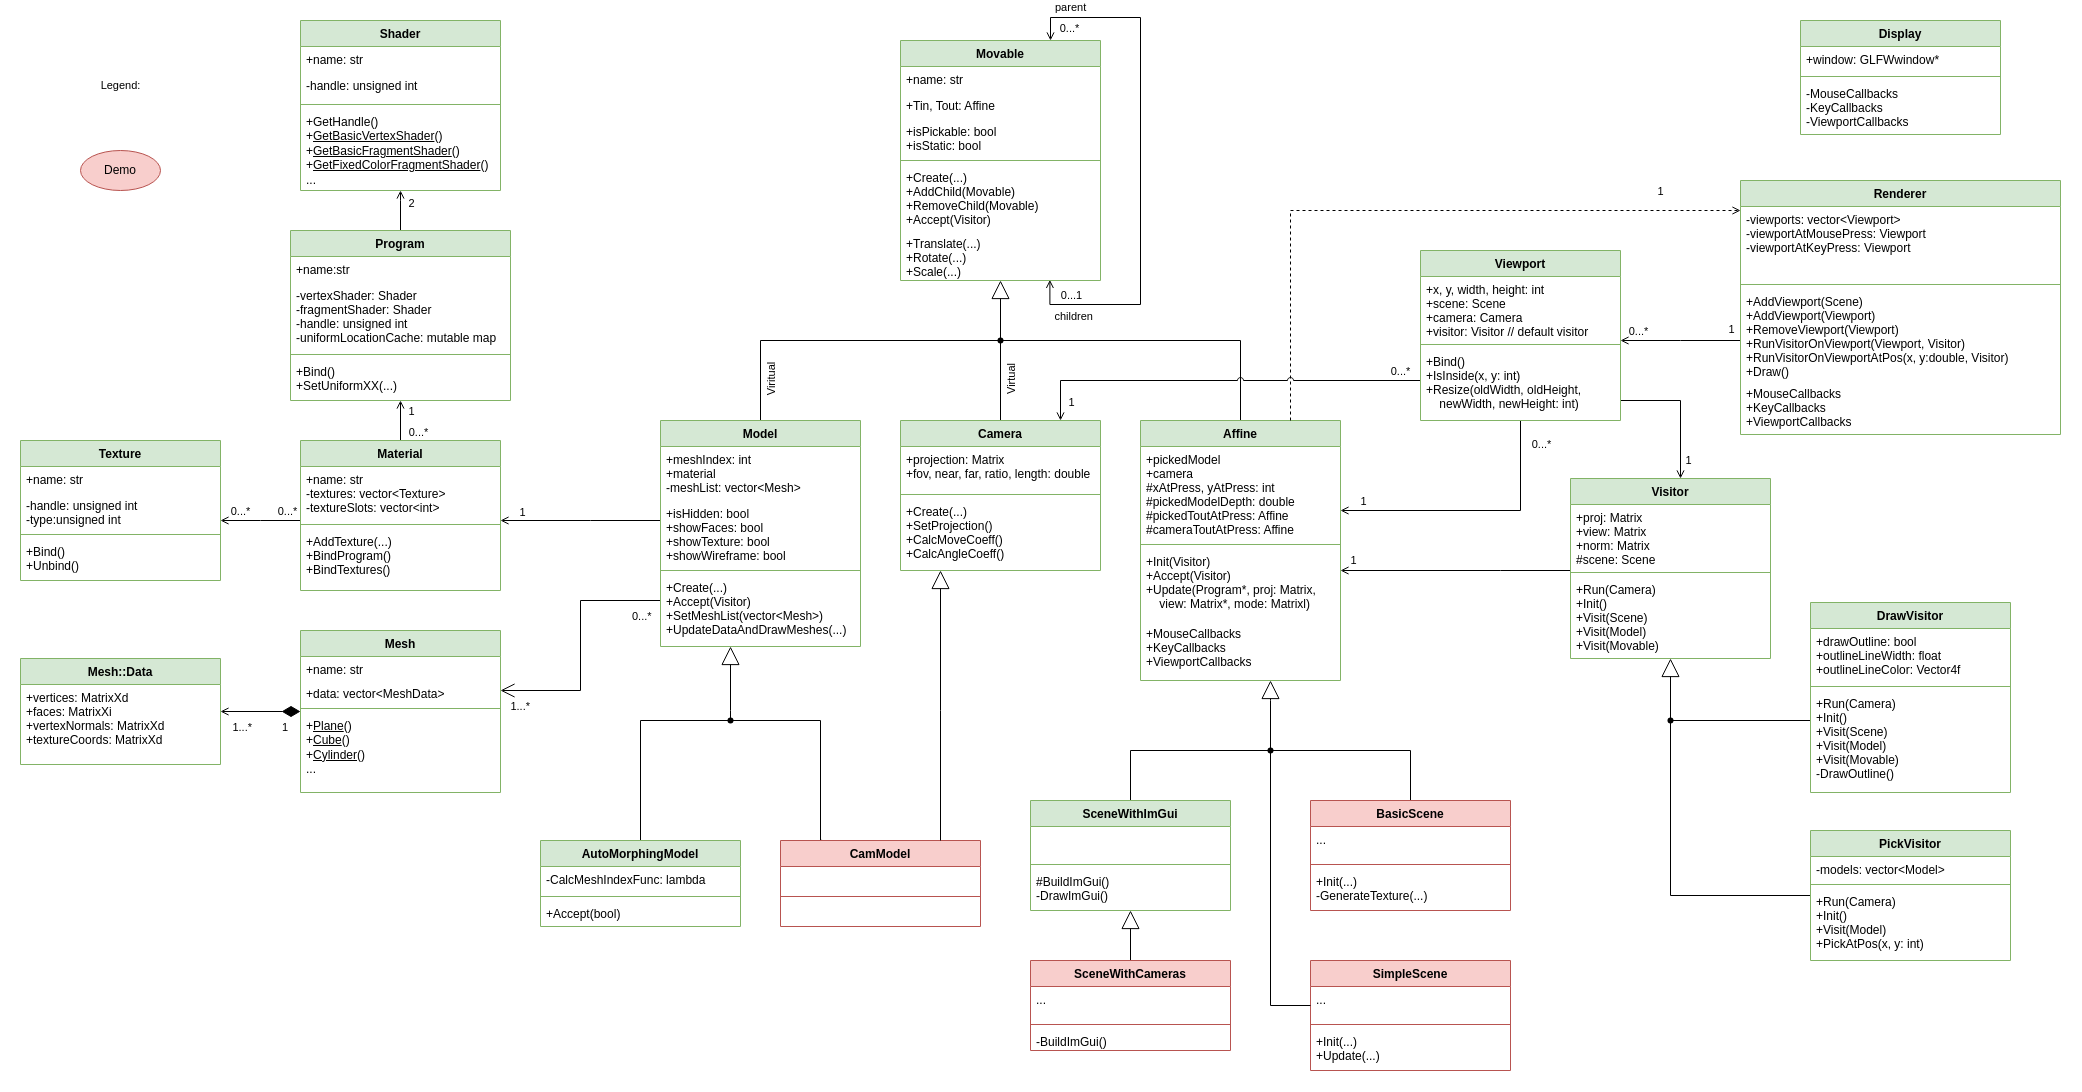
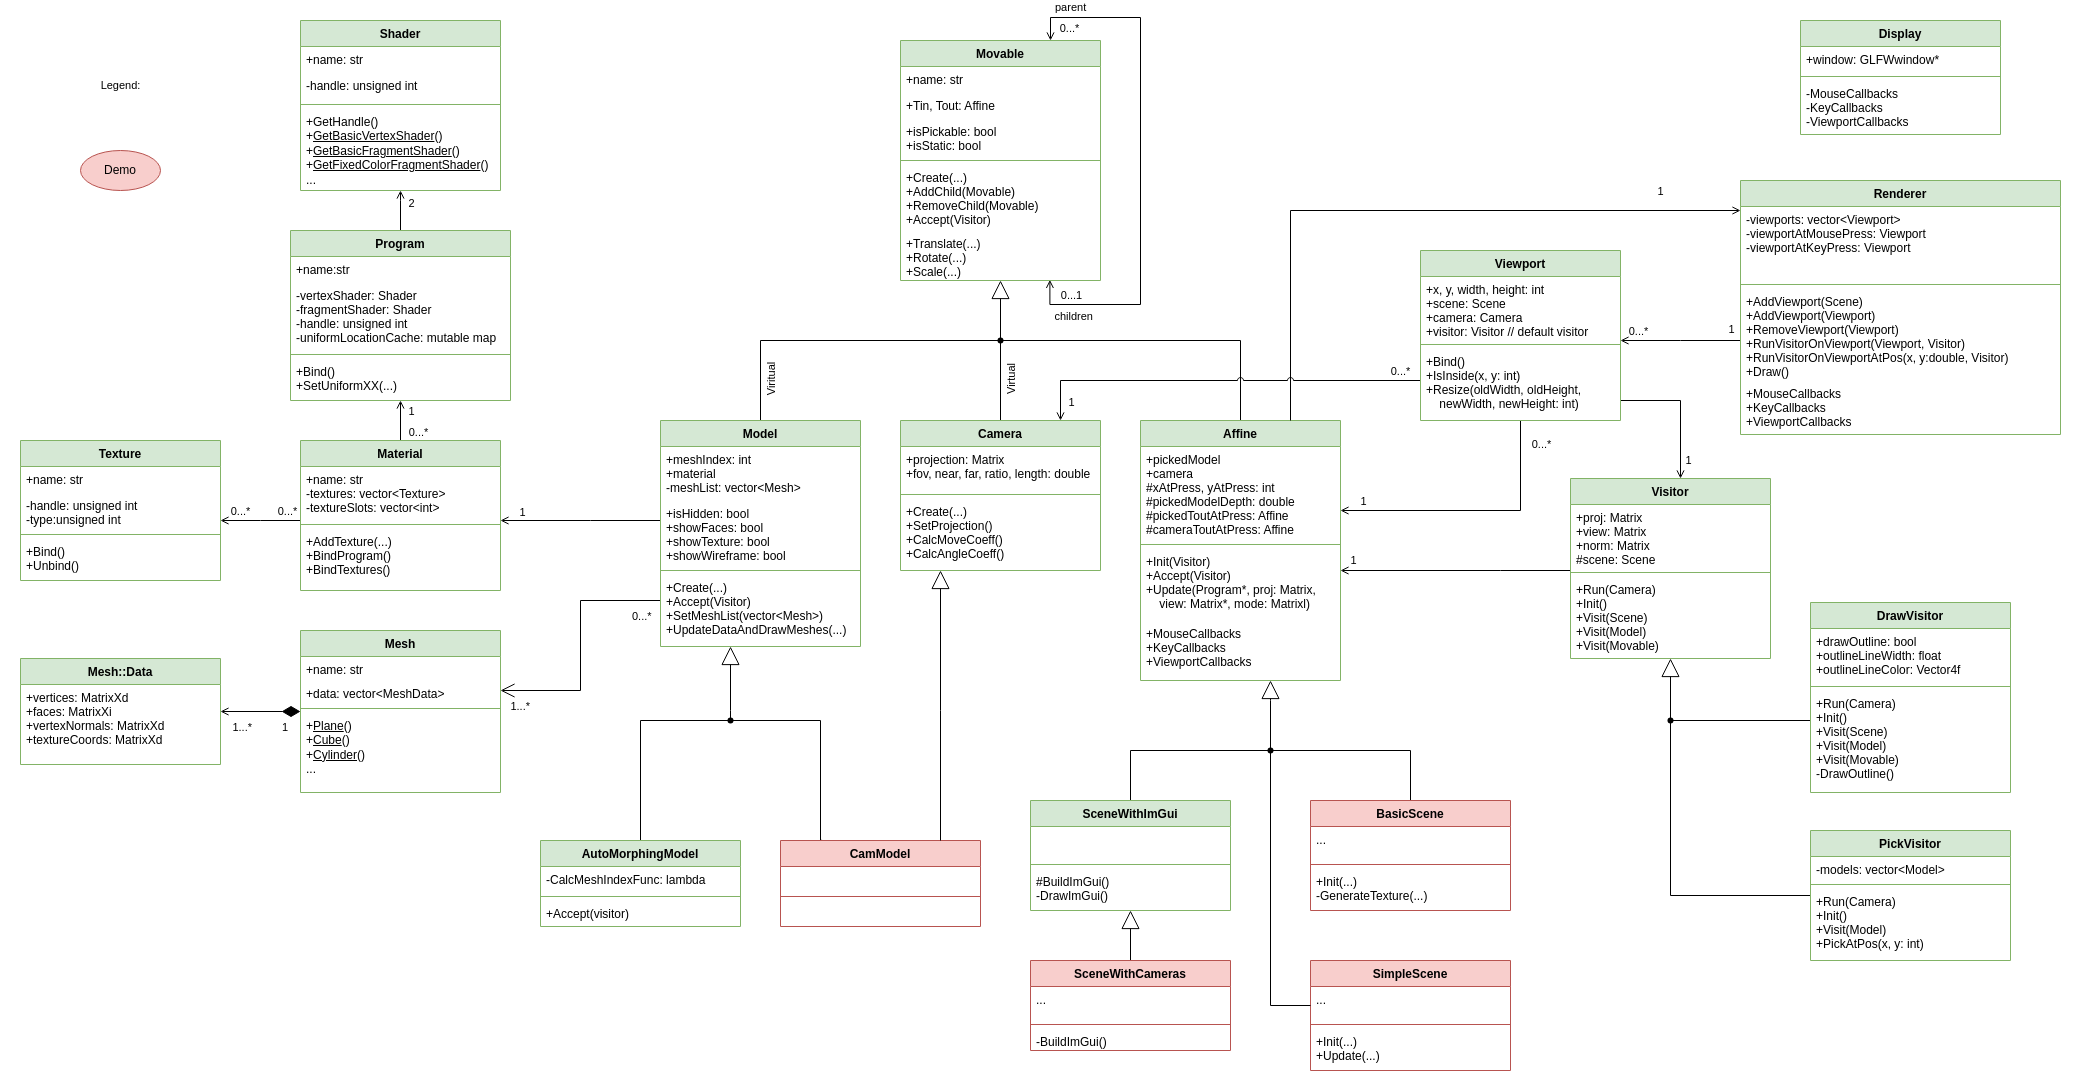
(1409, 211) -> (1409, 211)
(588, 914) -> (597, 914)
